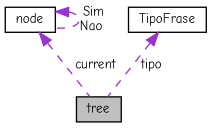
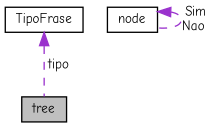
(69, 70) -> none
